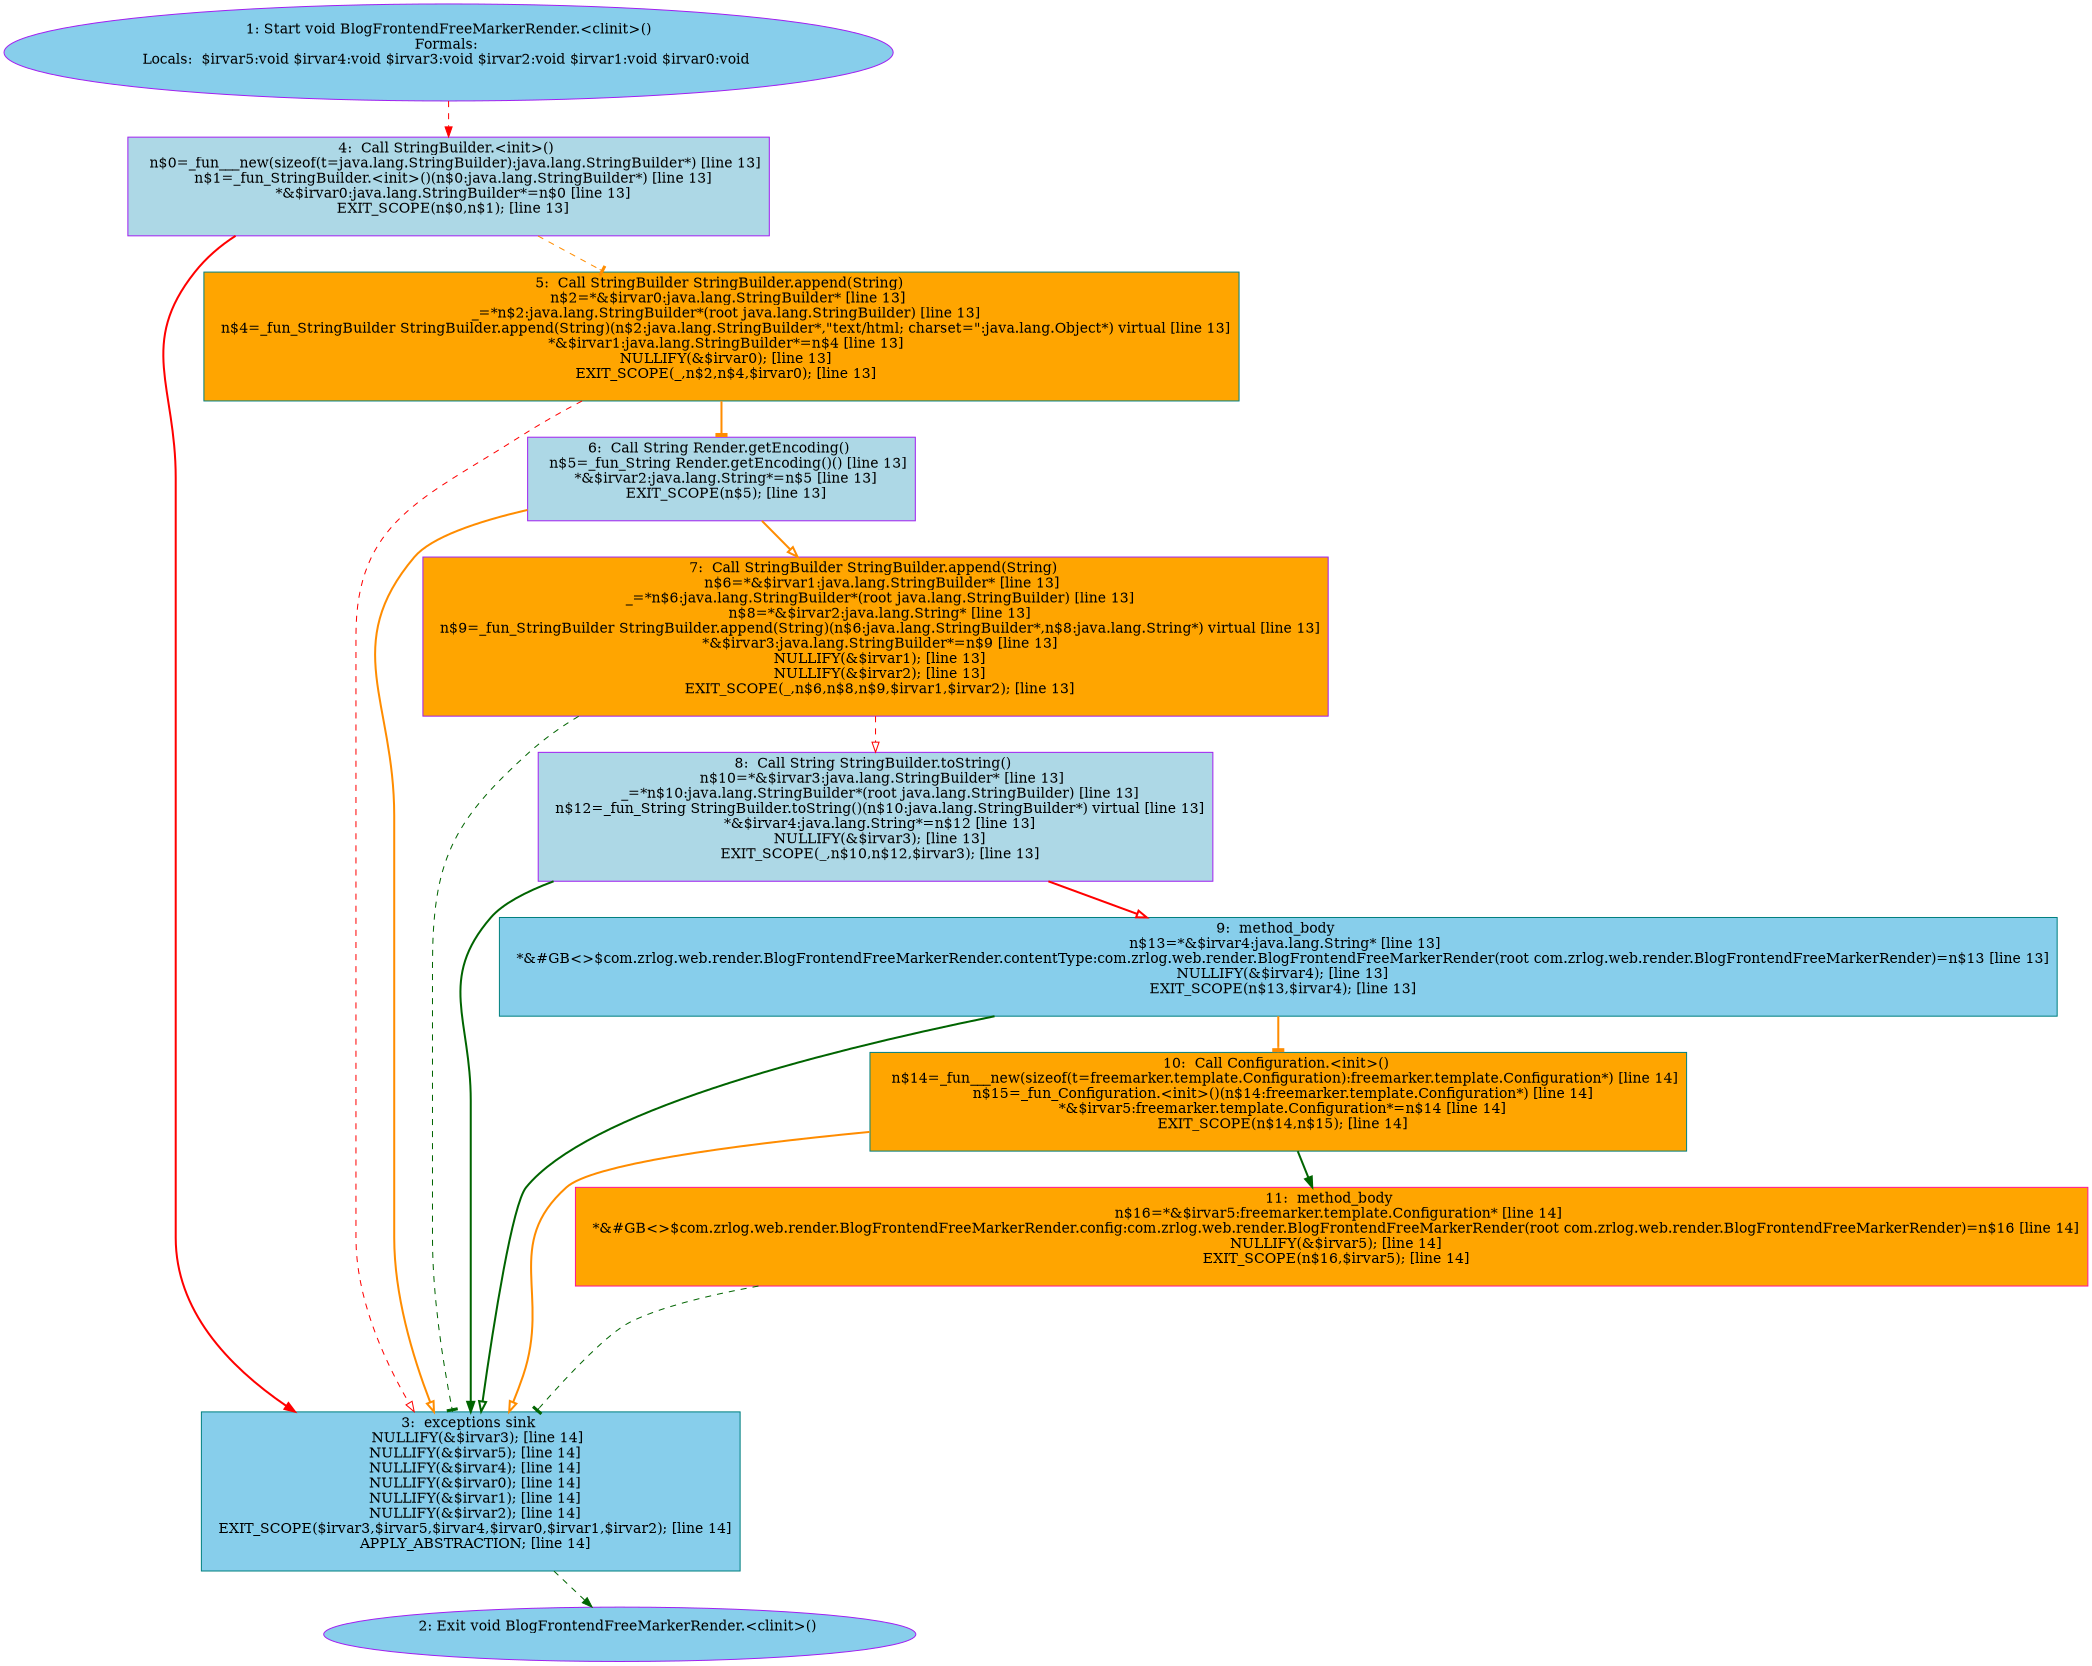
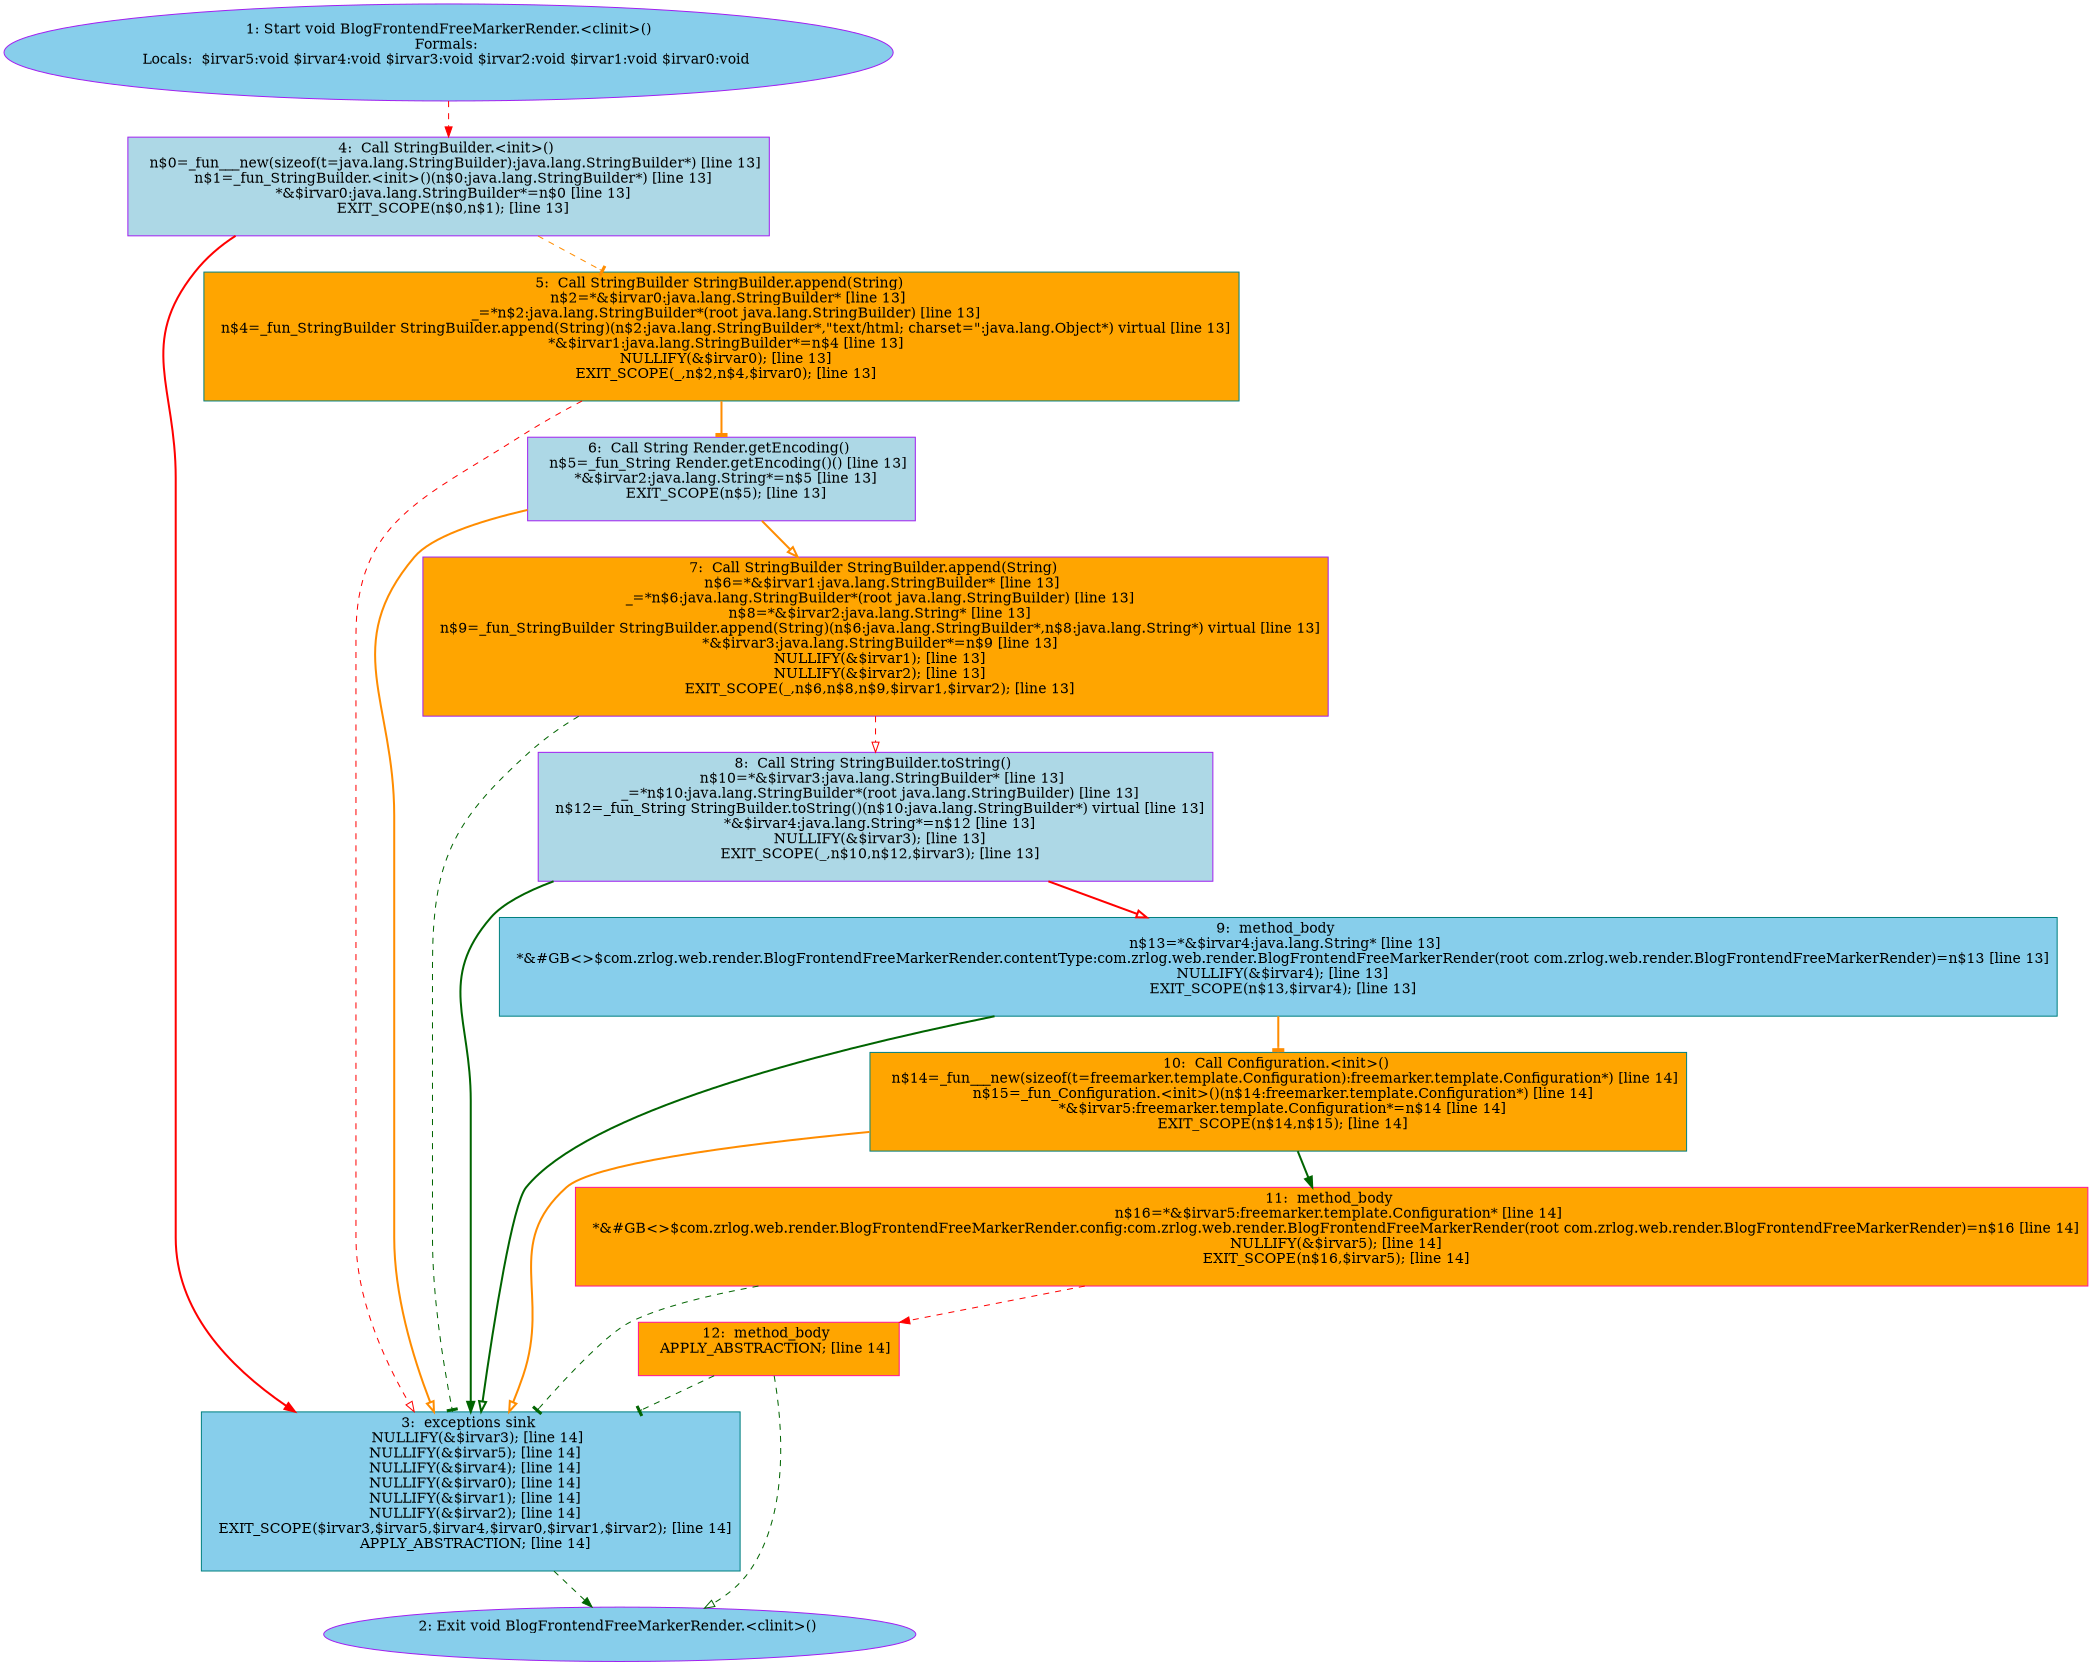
none -> (769, 1349)
